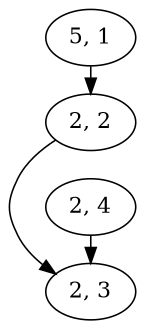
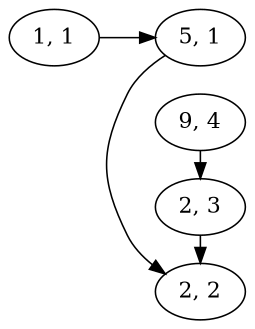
none -> (54, 38)
(10, 199) -> (200, 241)
(91, 207) -> (200, 122)
